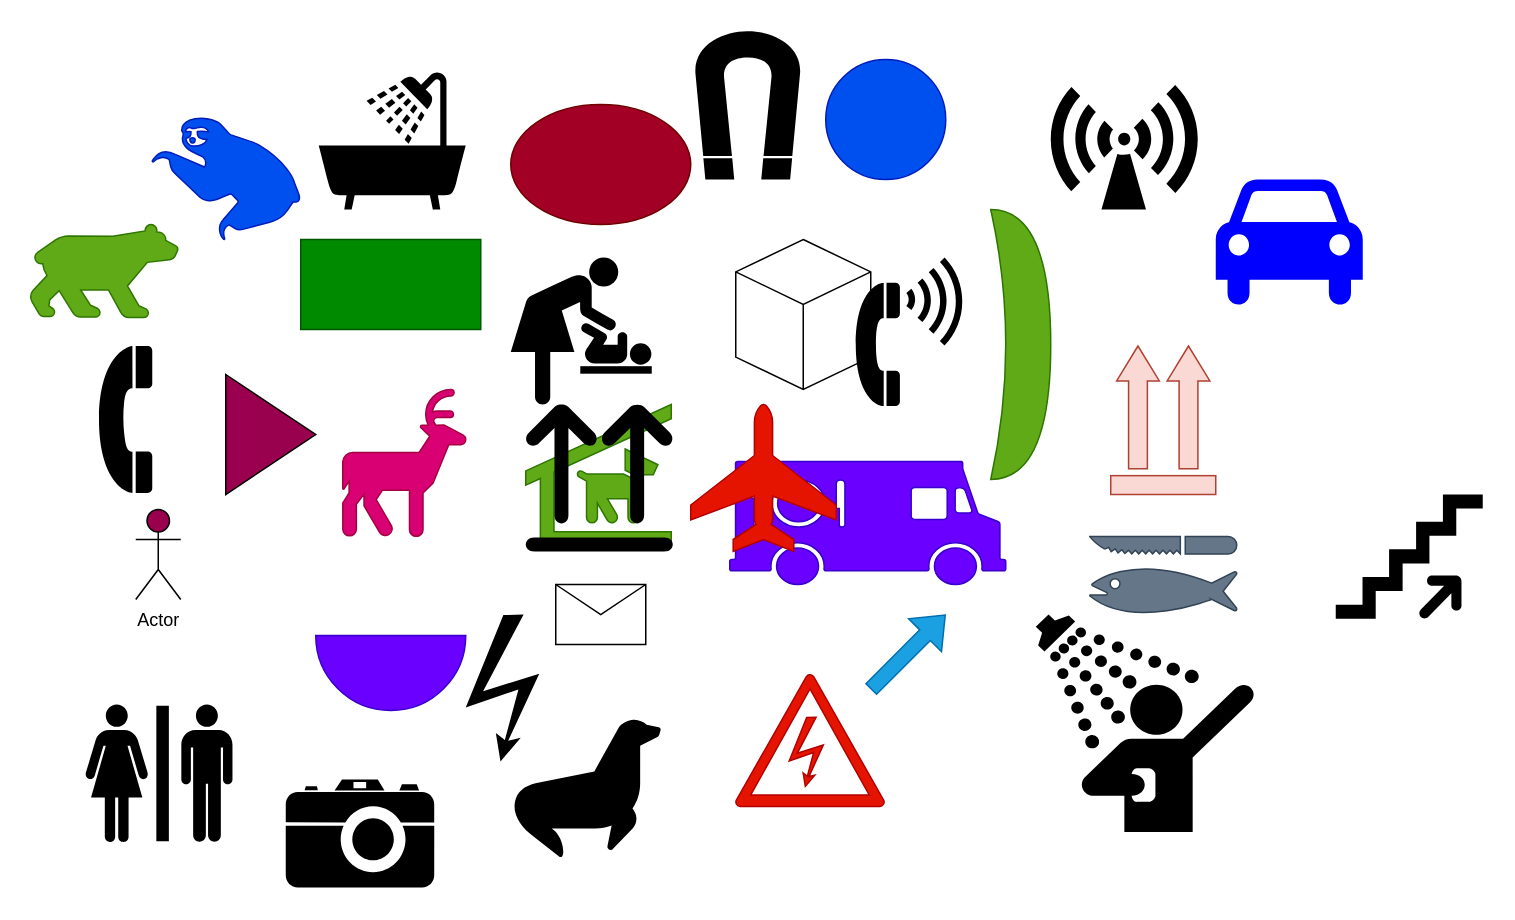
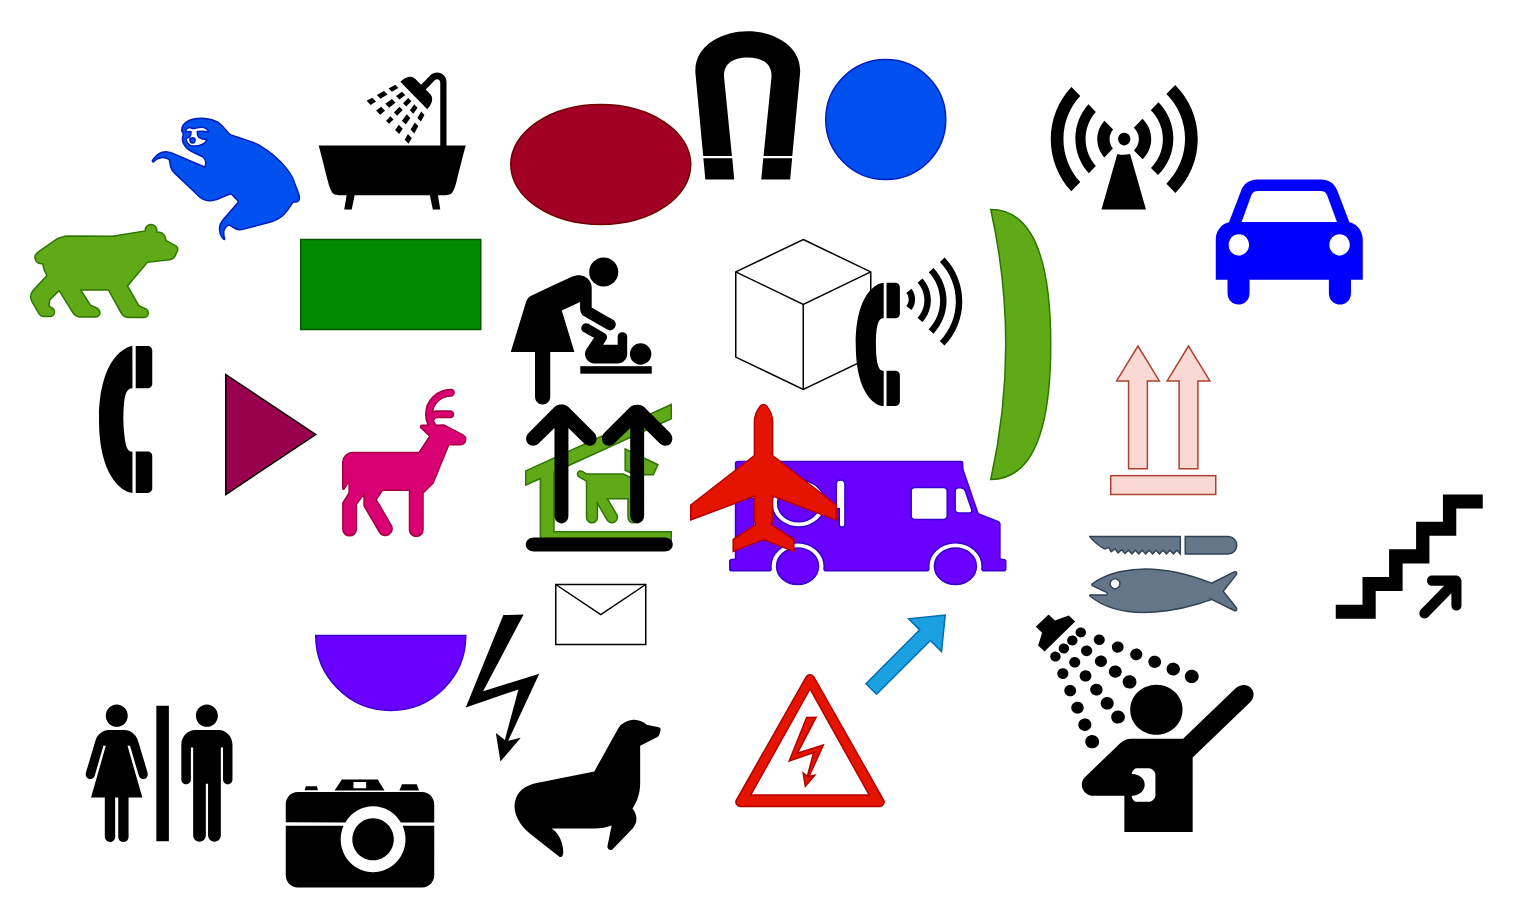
(158, 554) -> none
